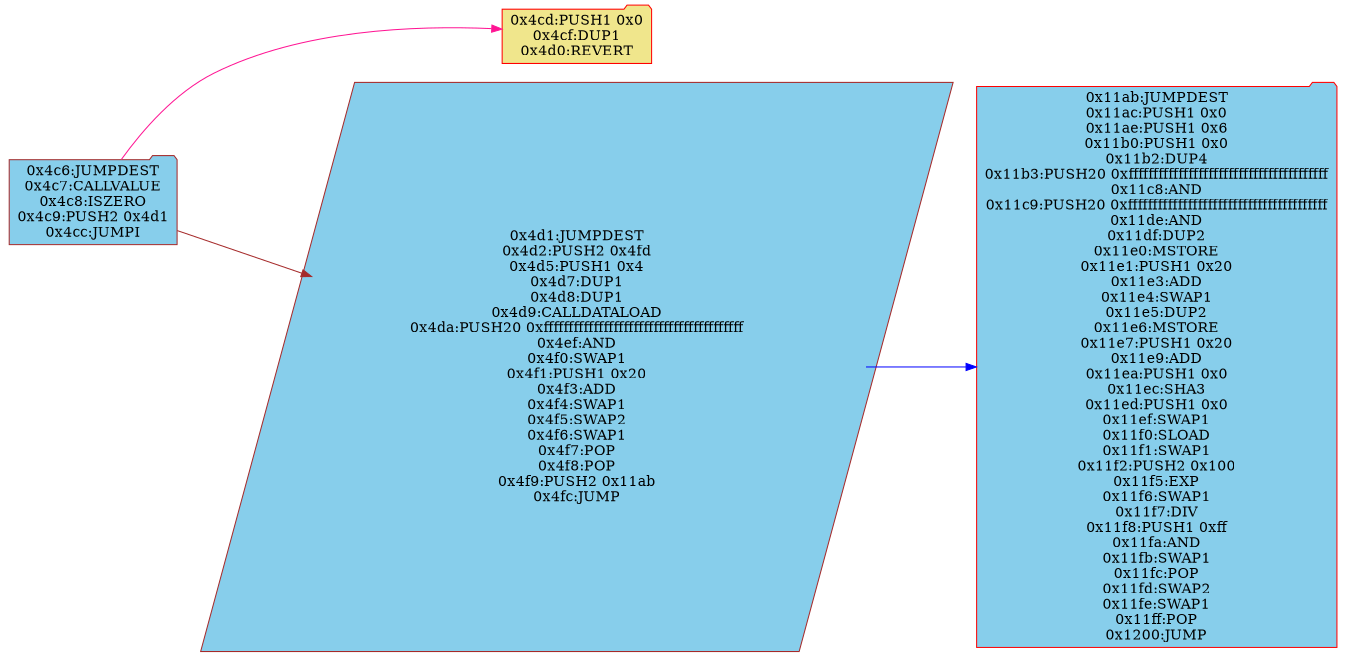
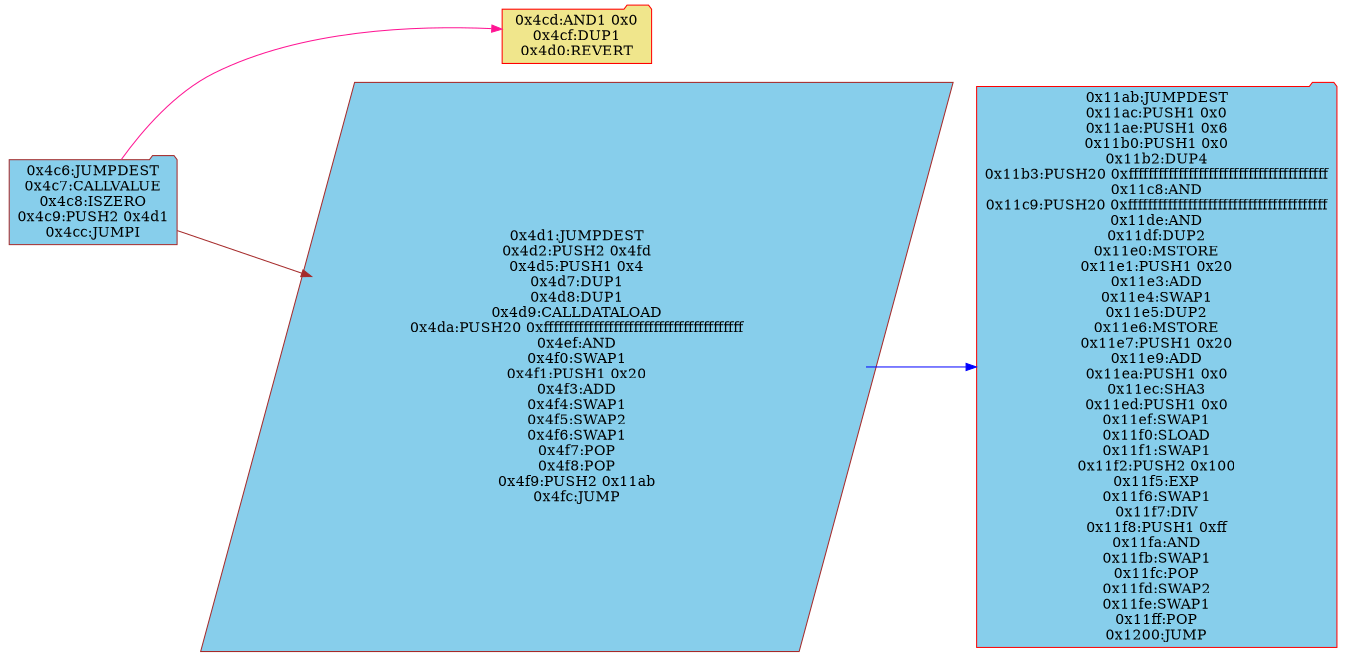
(577, 36) -> (577, 36)
